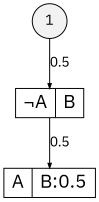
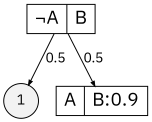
(50, 61) -> (42, 57)
(64, 182) -> (116, 100)
